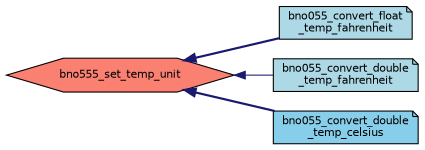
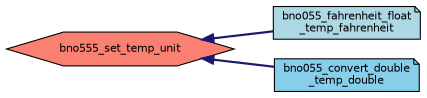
(346, 23) -> (347, 23)
(346, 75) -> none
(346, 127) -> (347, 75)
